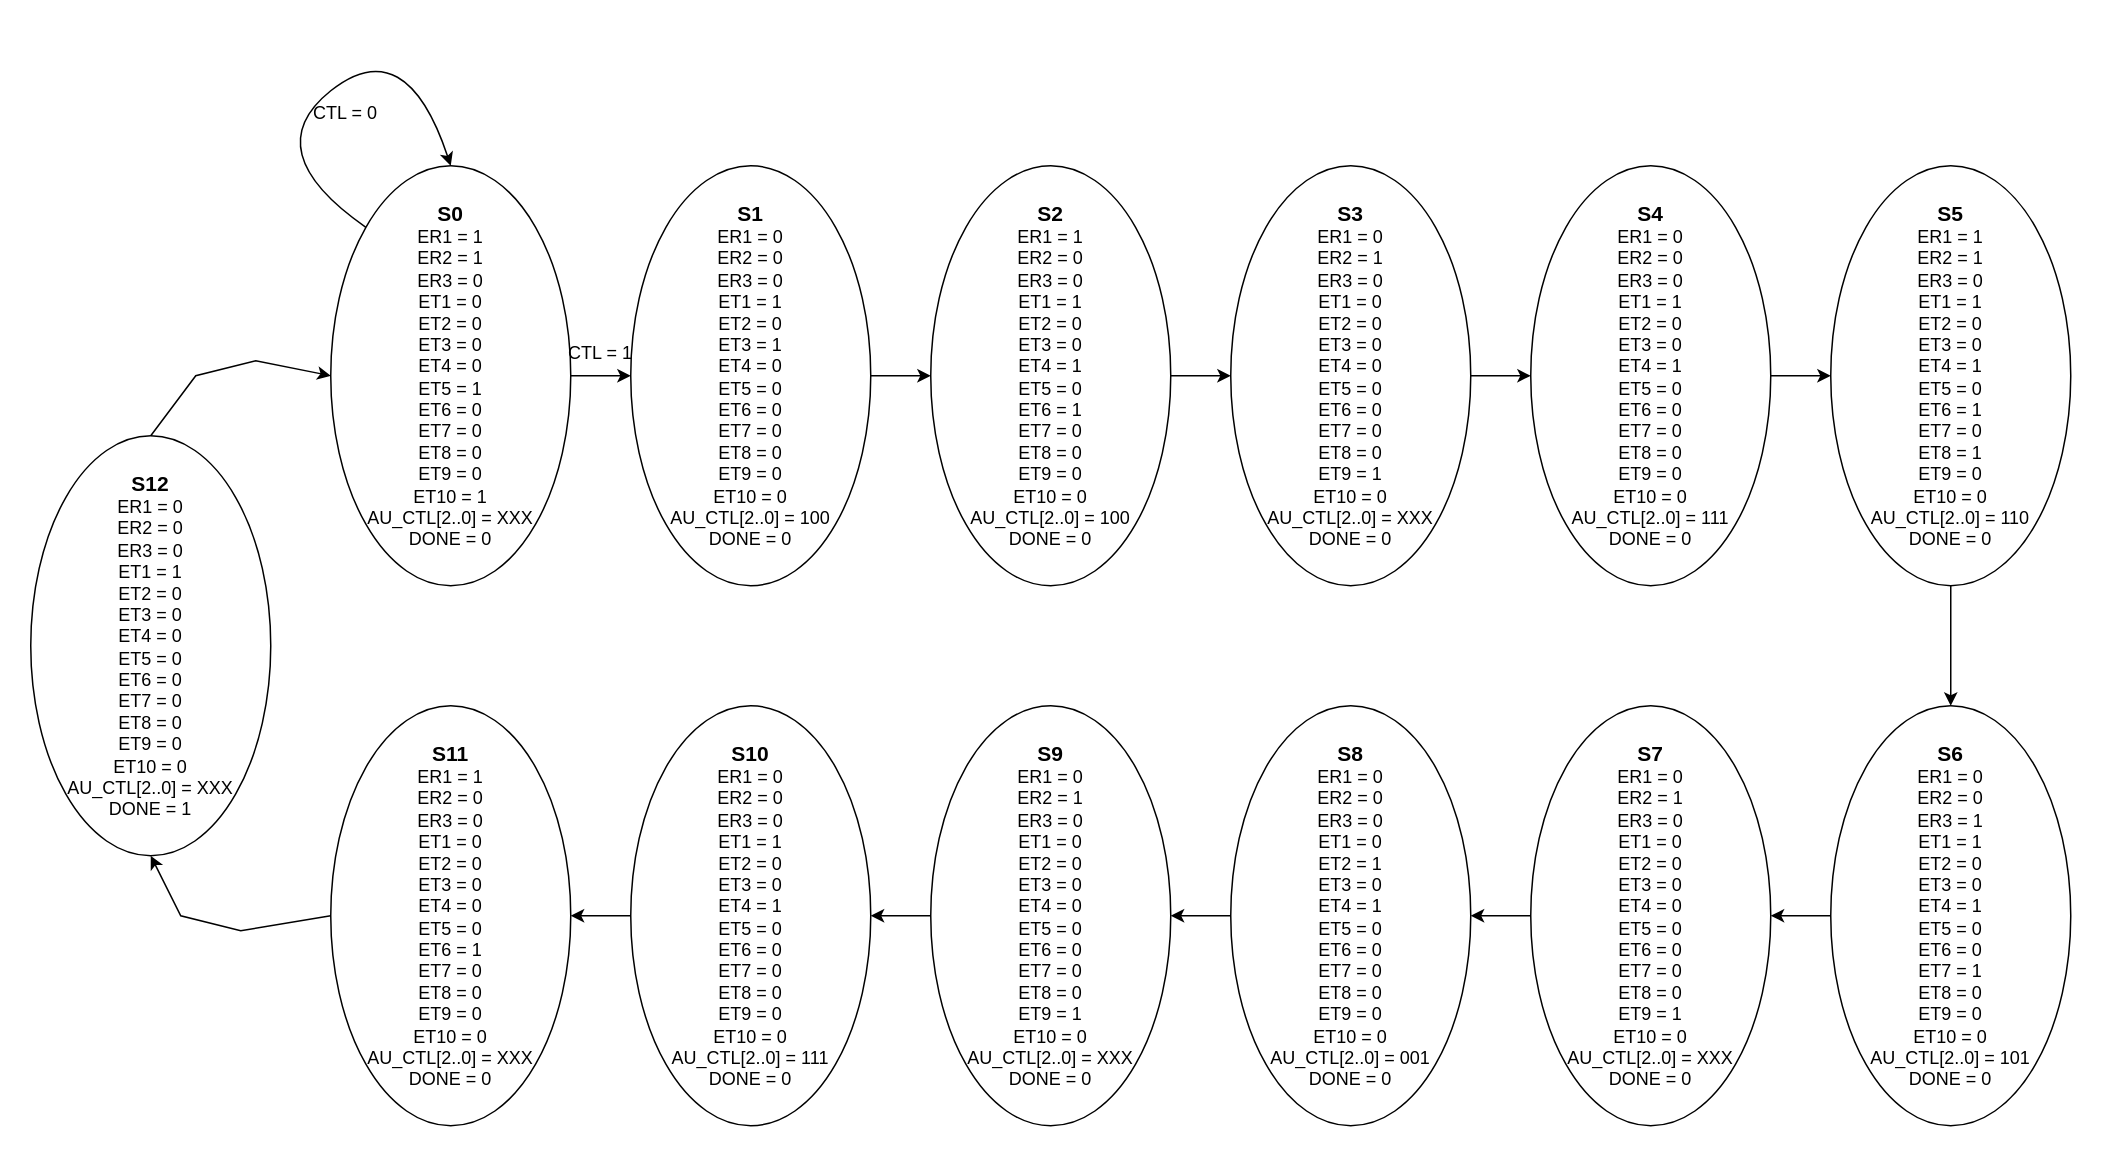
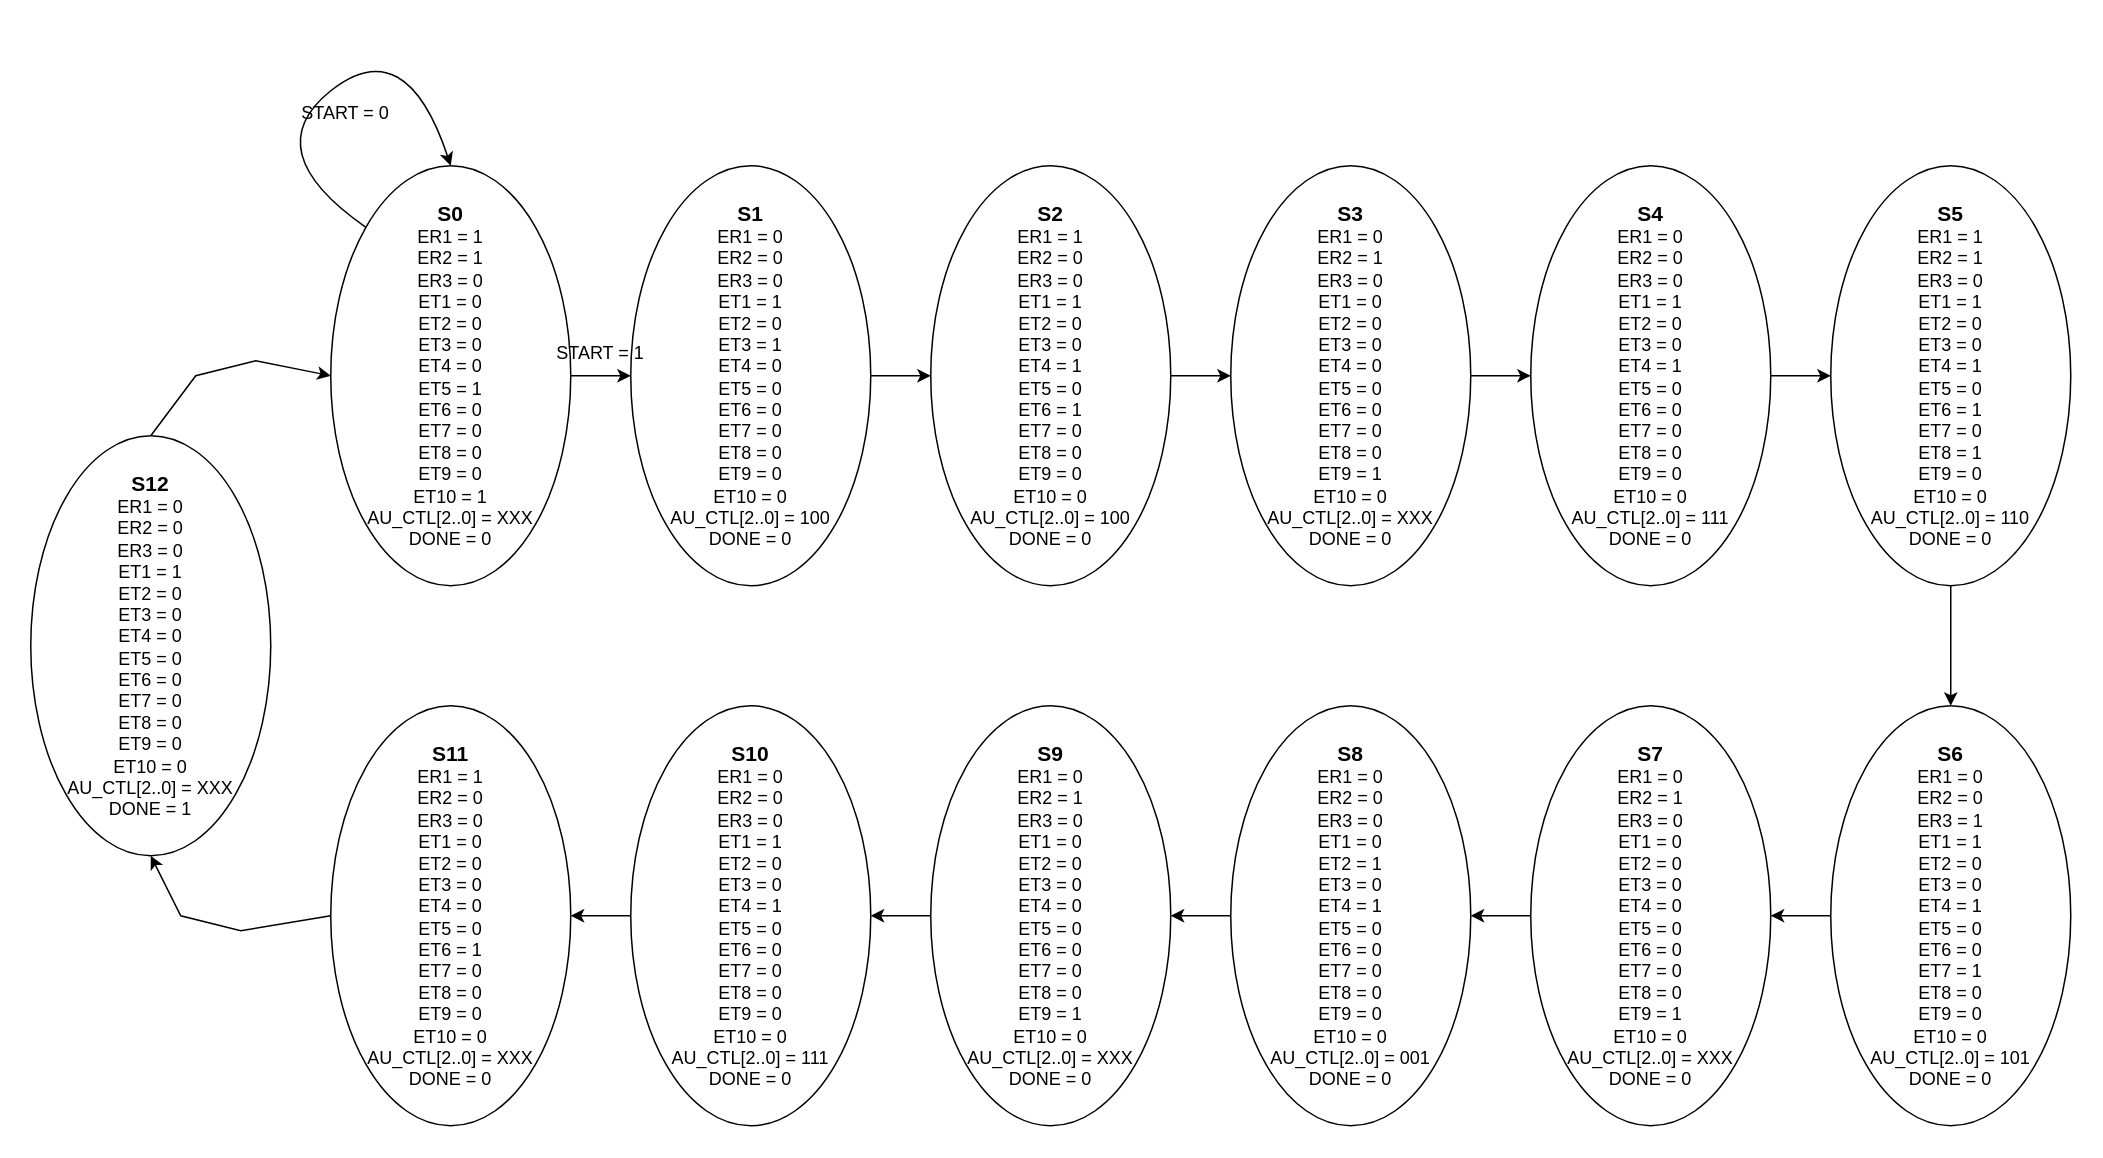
(346, 113) -> (346, 113)
(601, 353) -> (601, 353)
